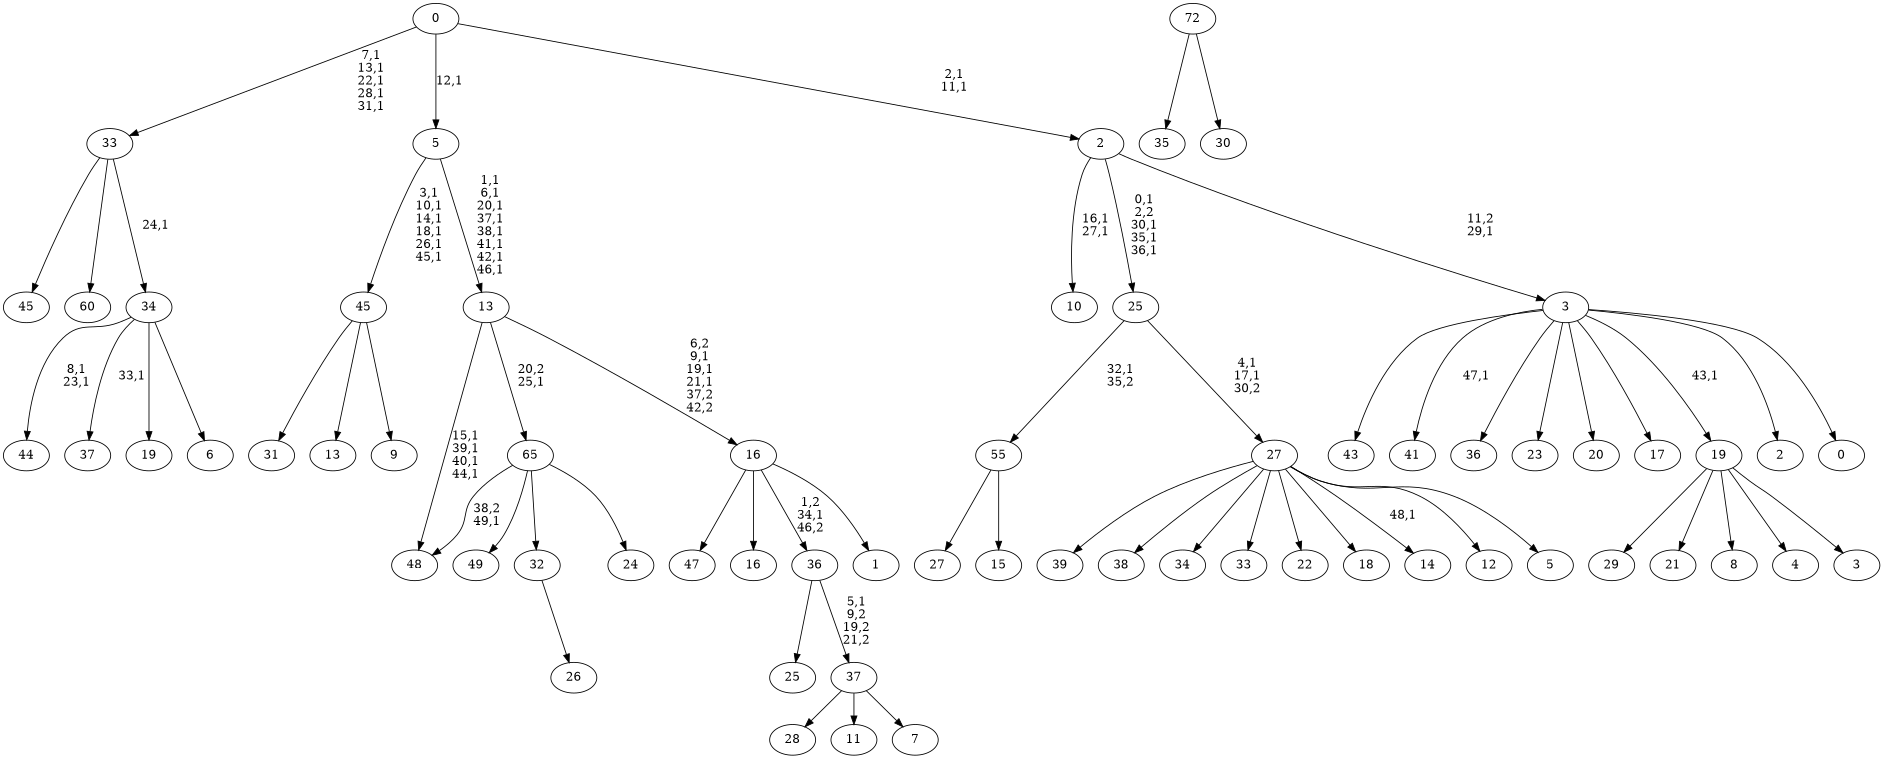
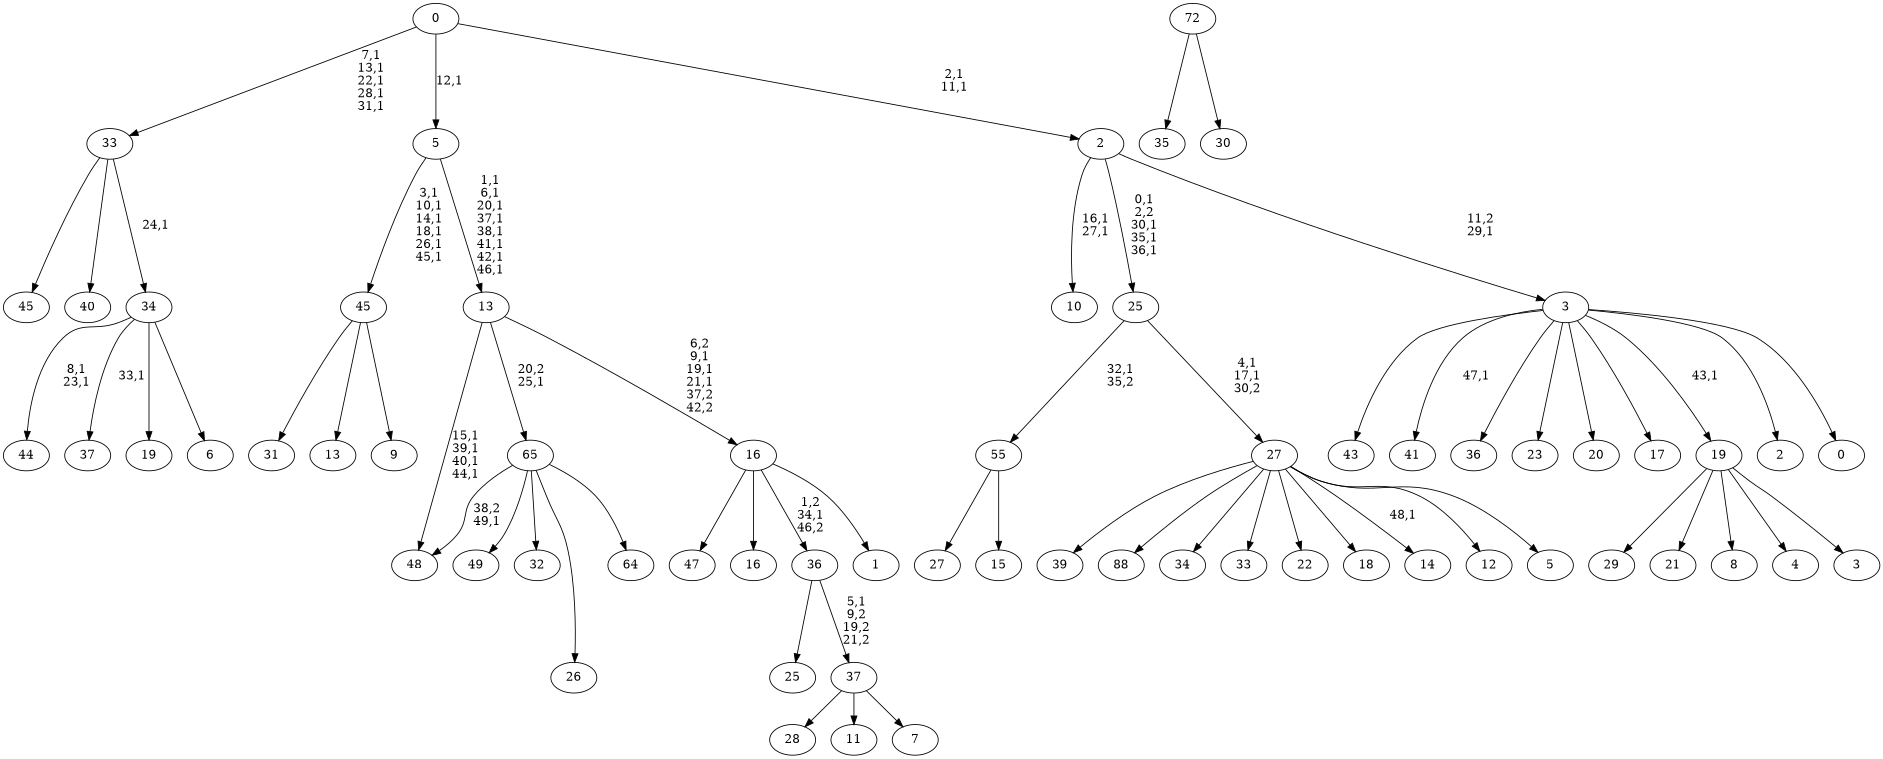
(88, 307) -> (88, 307)
(631, 565) -> (631, 565)
(1121, 565) -> (1121, 565)
(554, 617) -> (570, 559)
